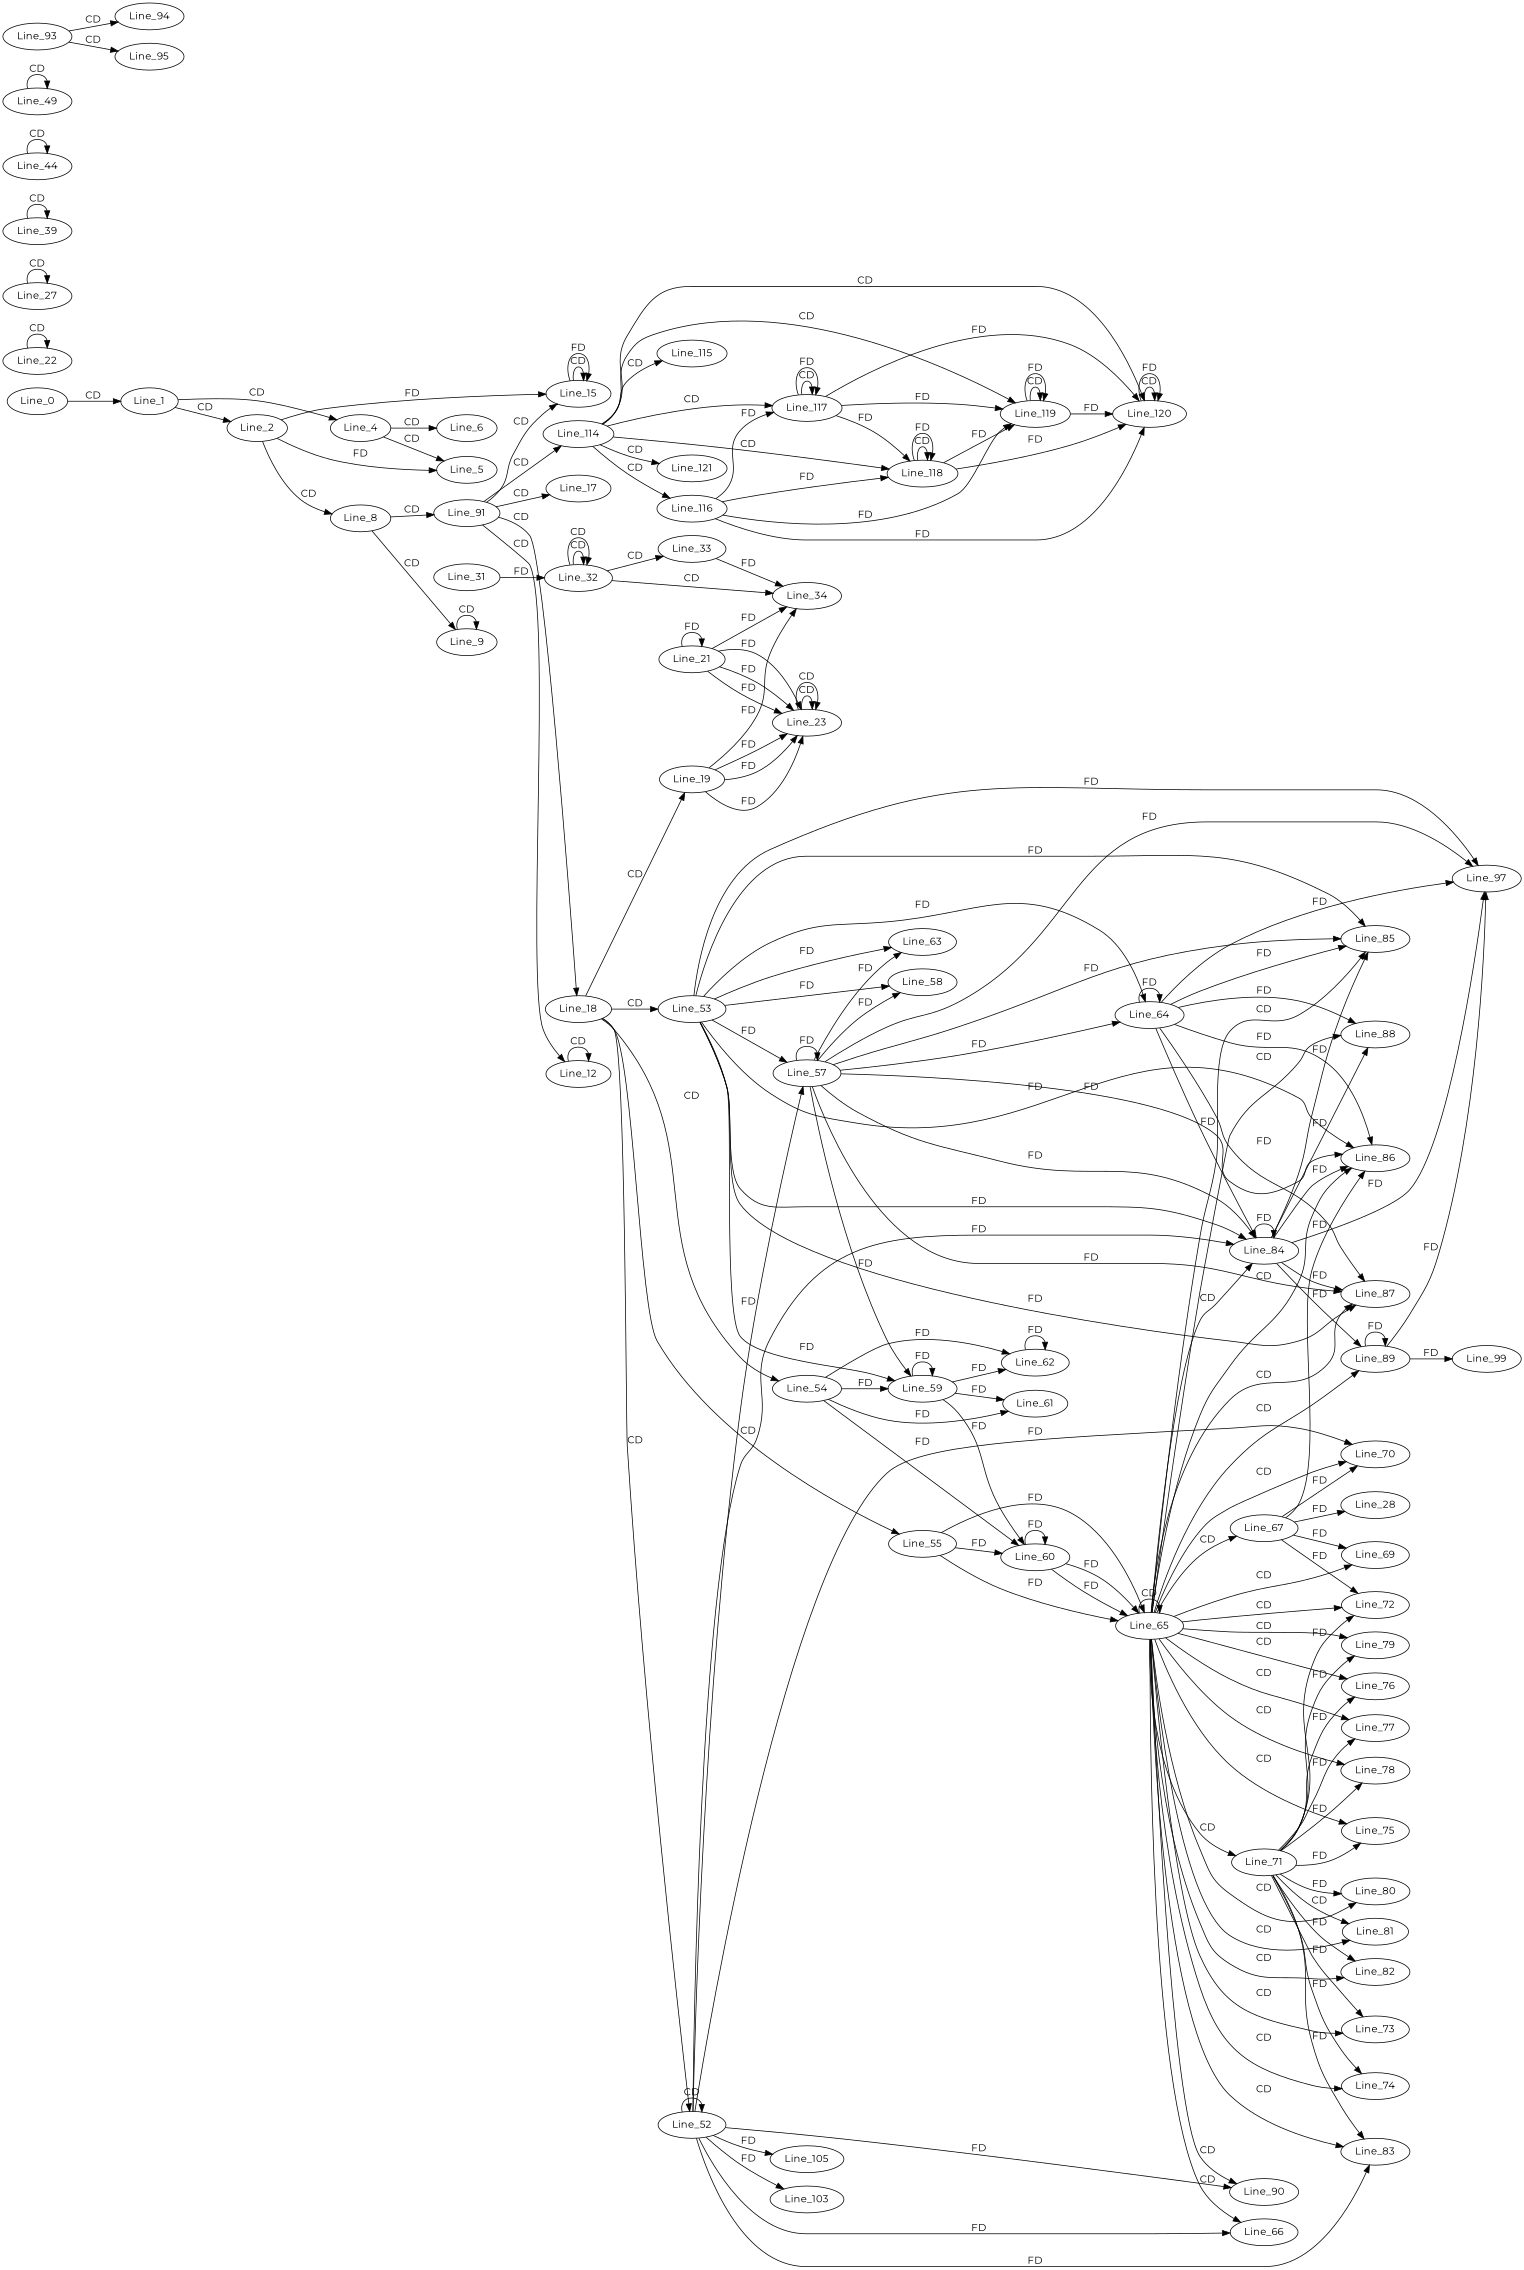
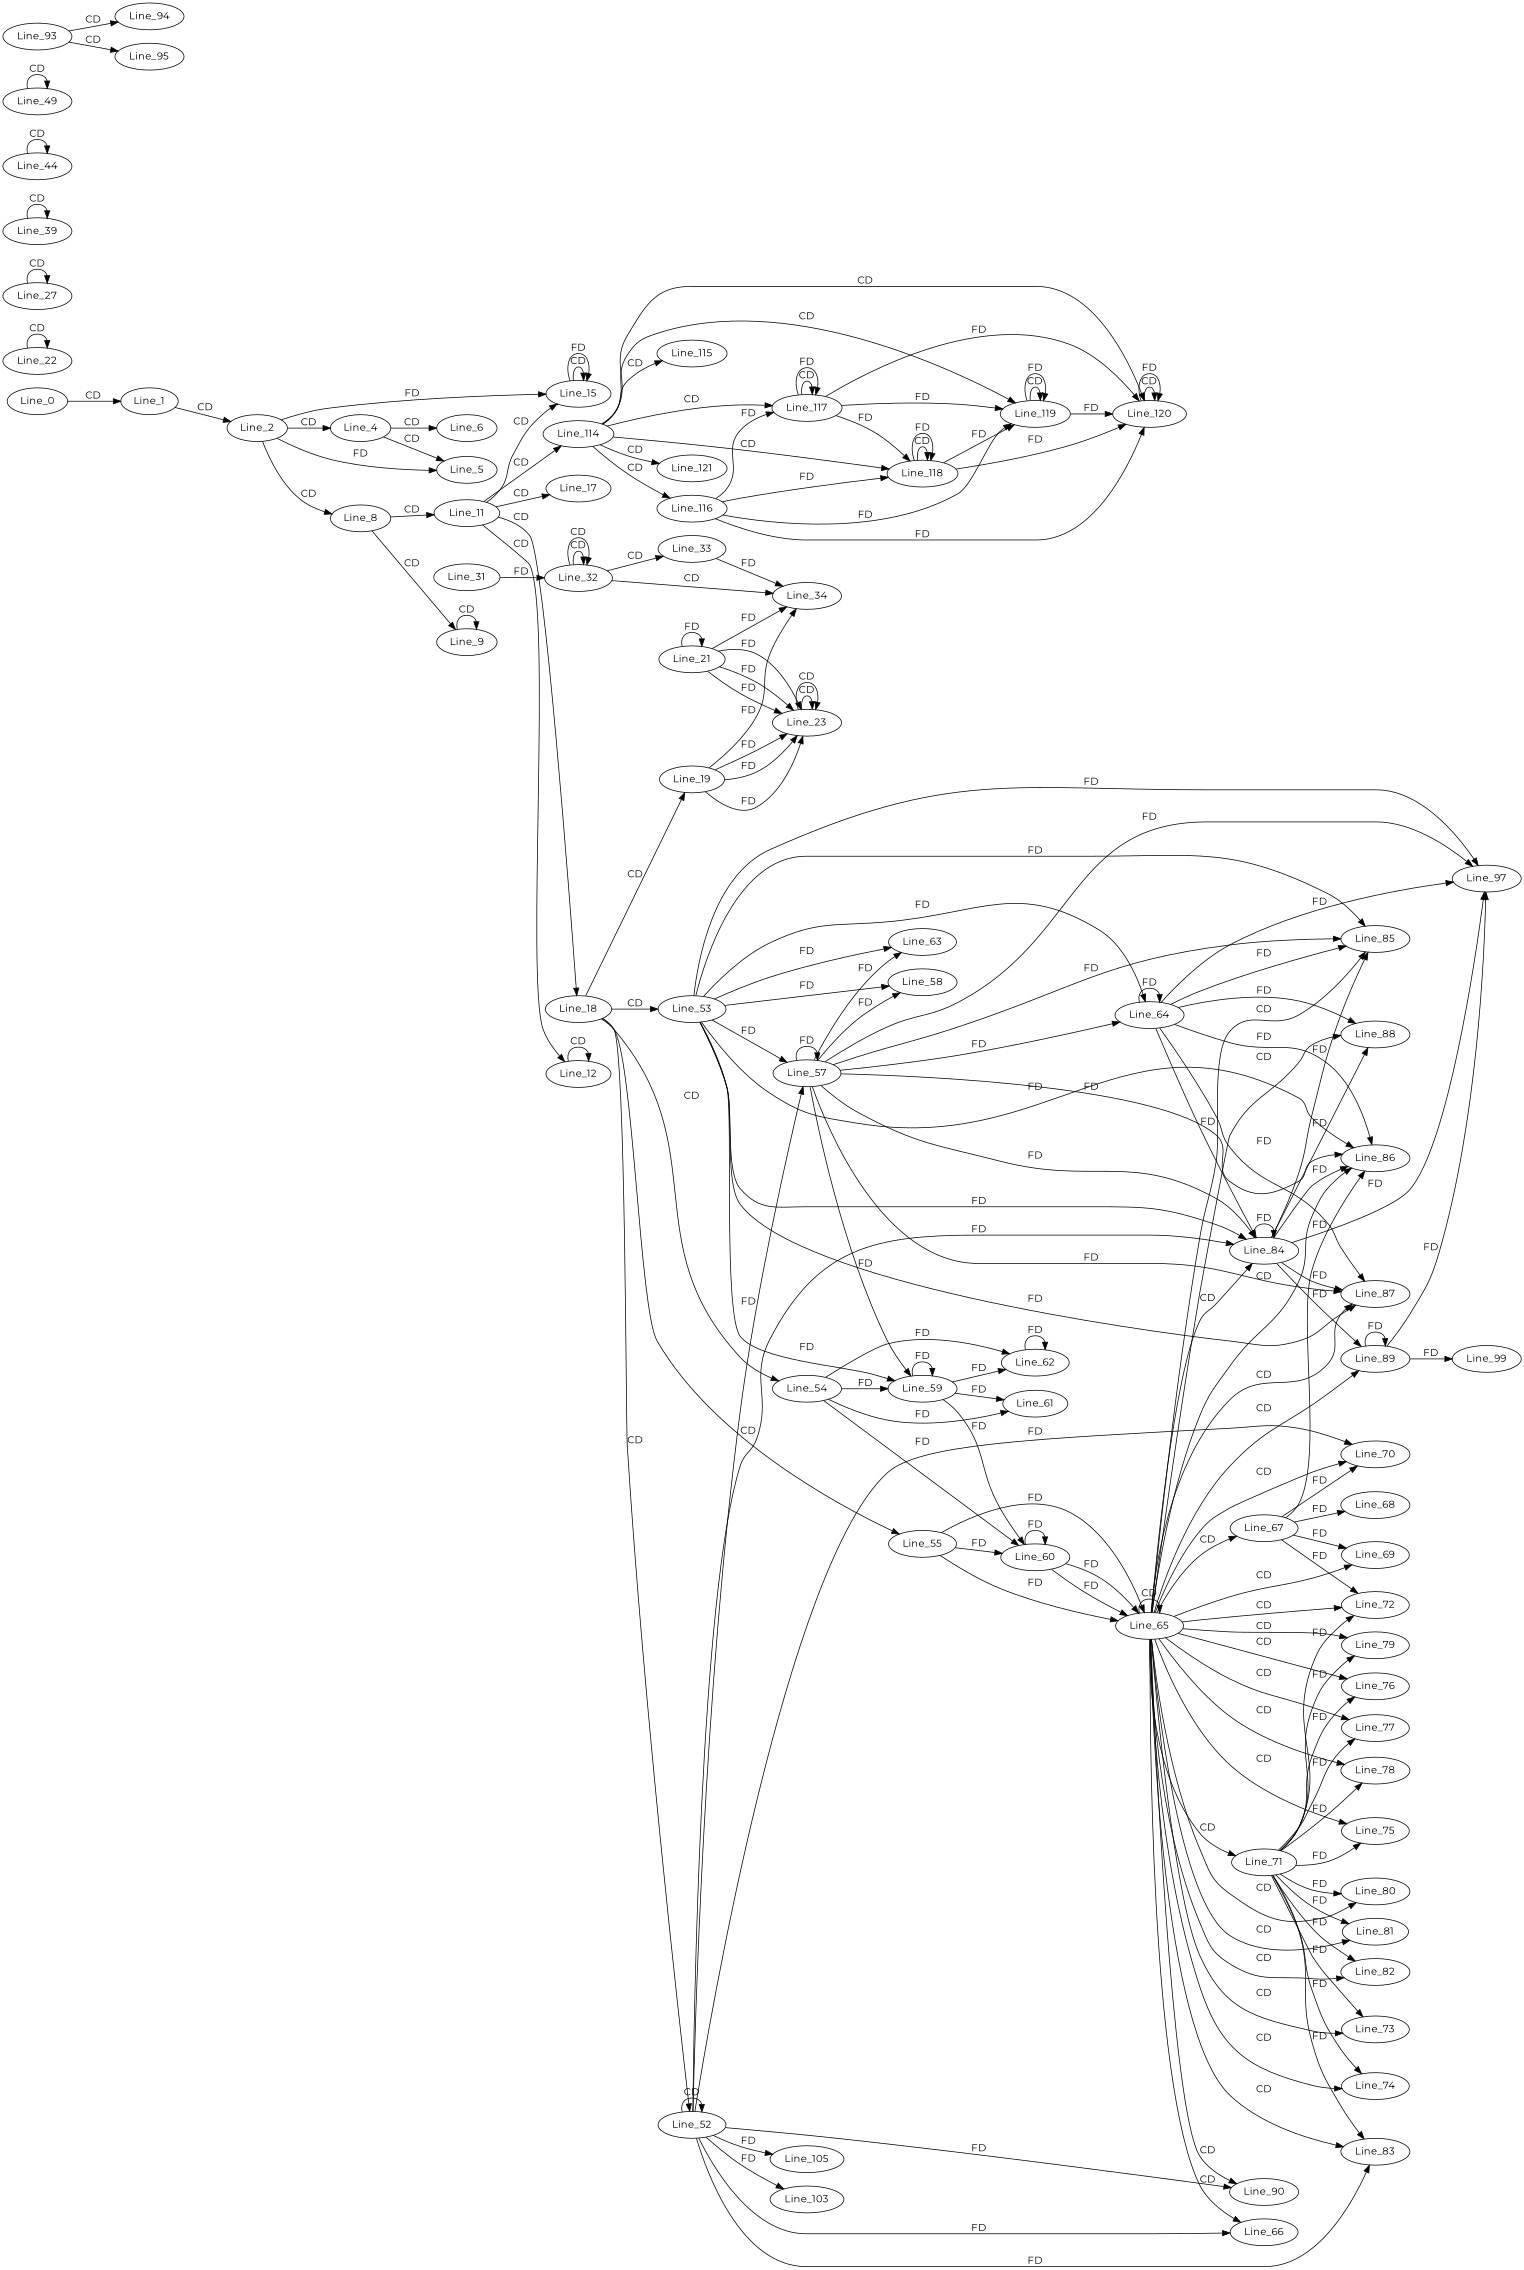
(255, 401) -> (305, 428)
(467, 513) -> (467, 513)
(1375, 1505) -> (1375, 1505)
(1320, 1901) -> (1320, 1901)
